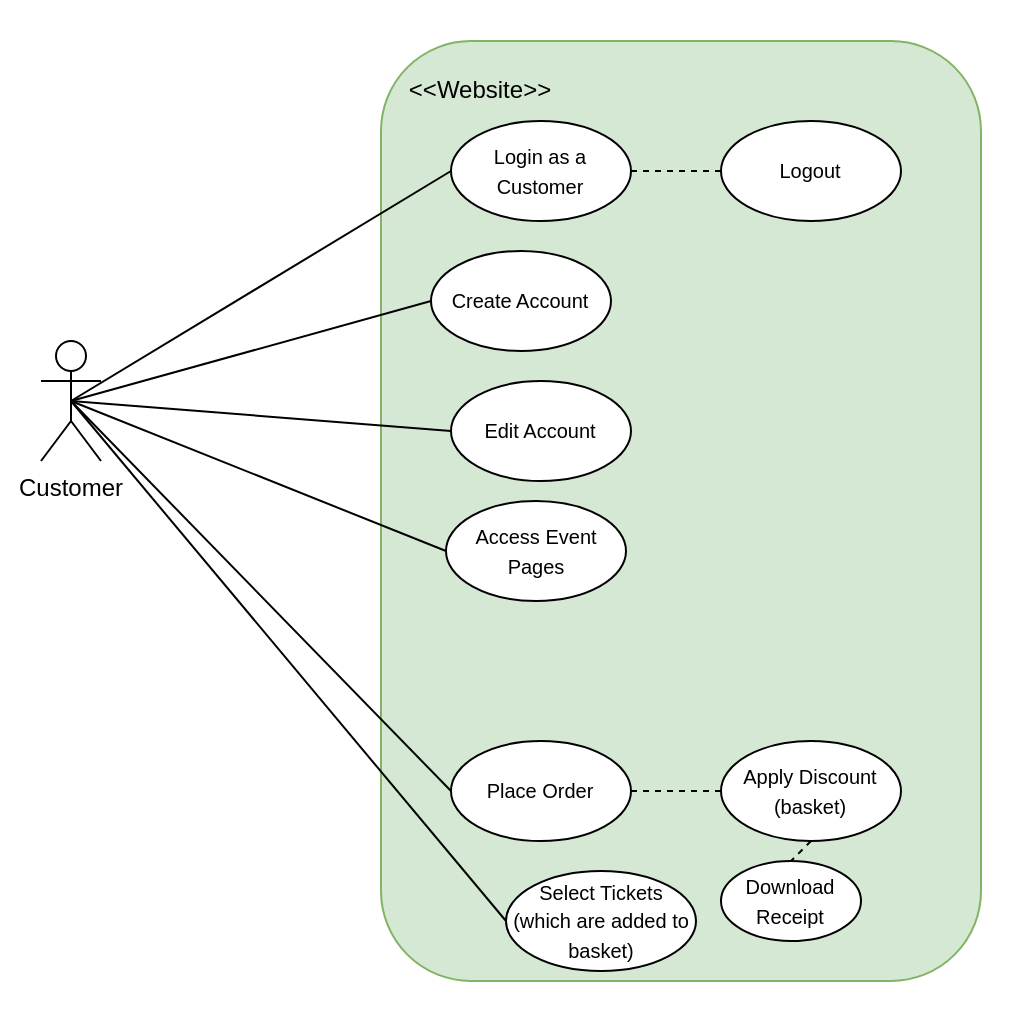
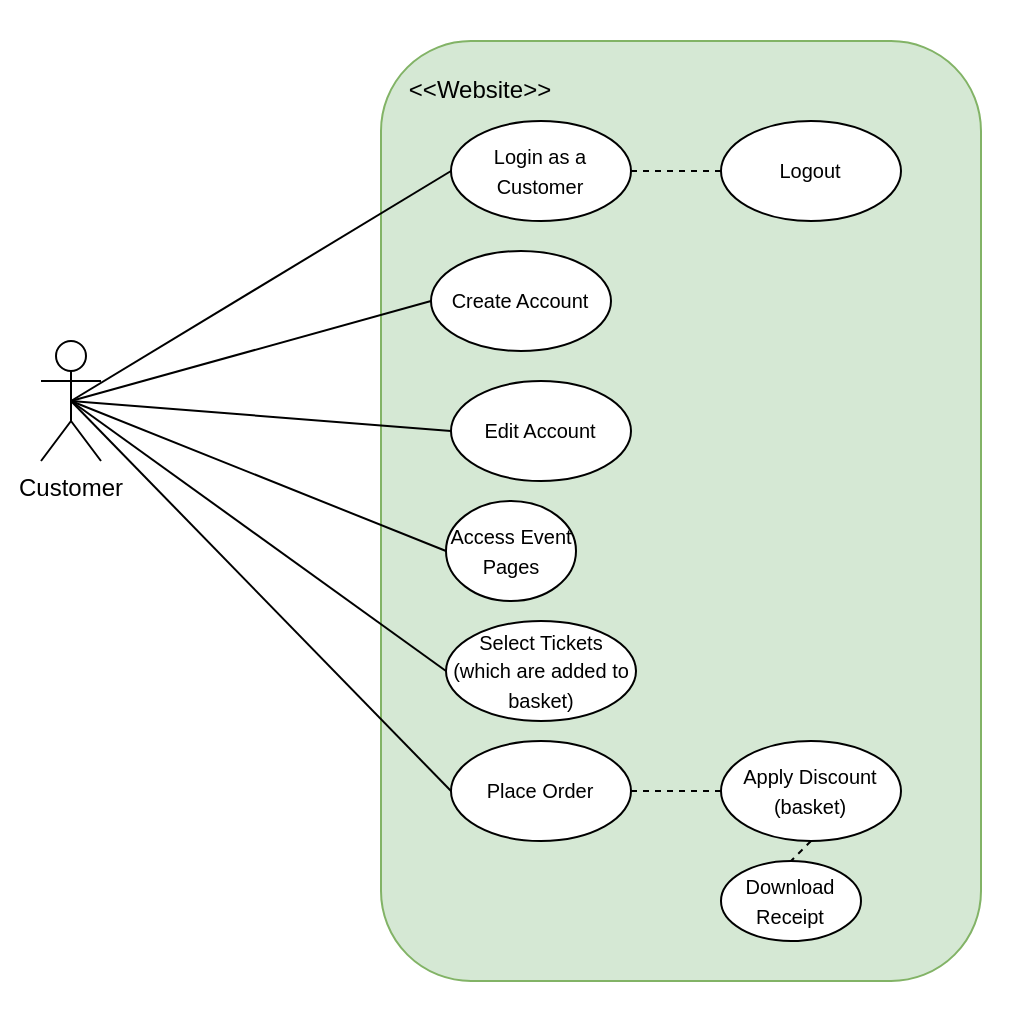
(536, 551) -> (511, 551)
(601, 921) -> (541, 671)
